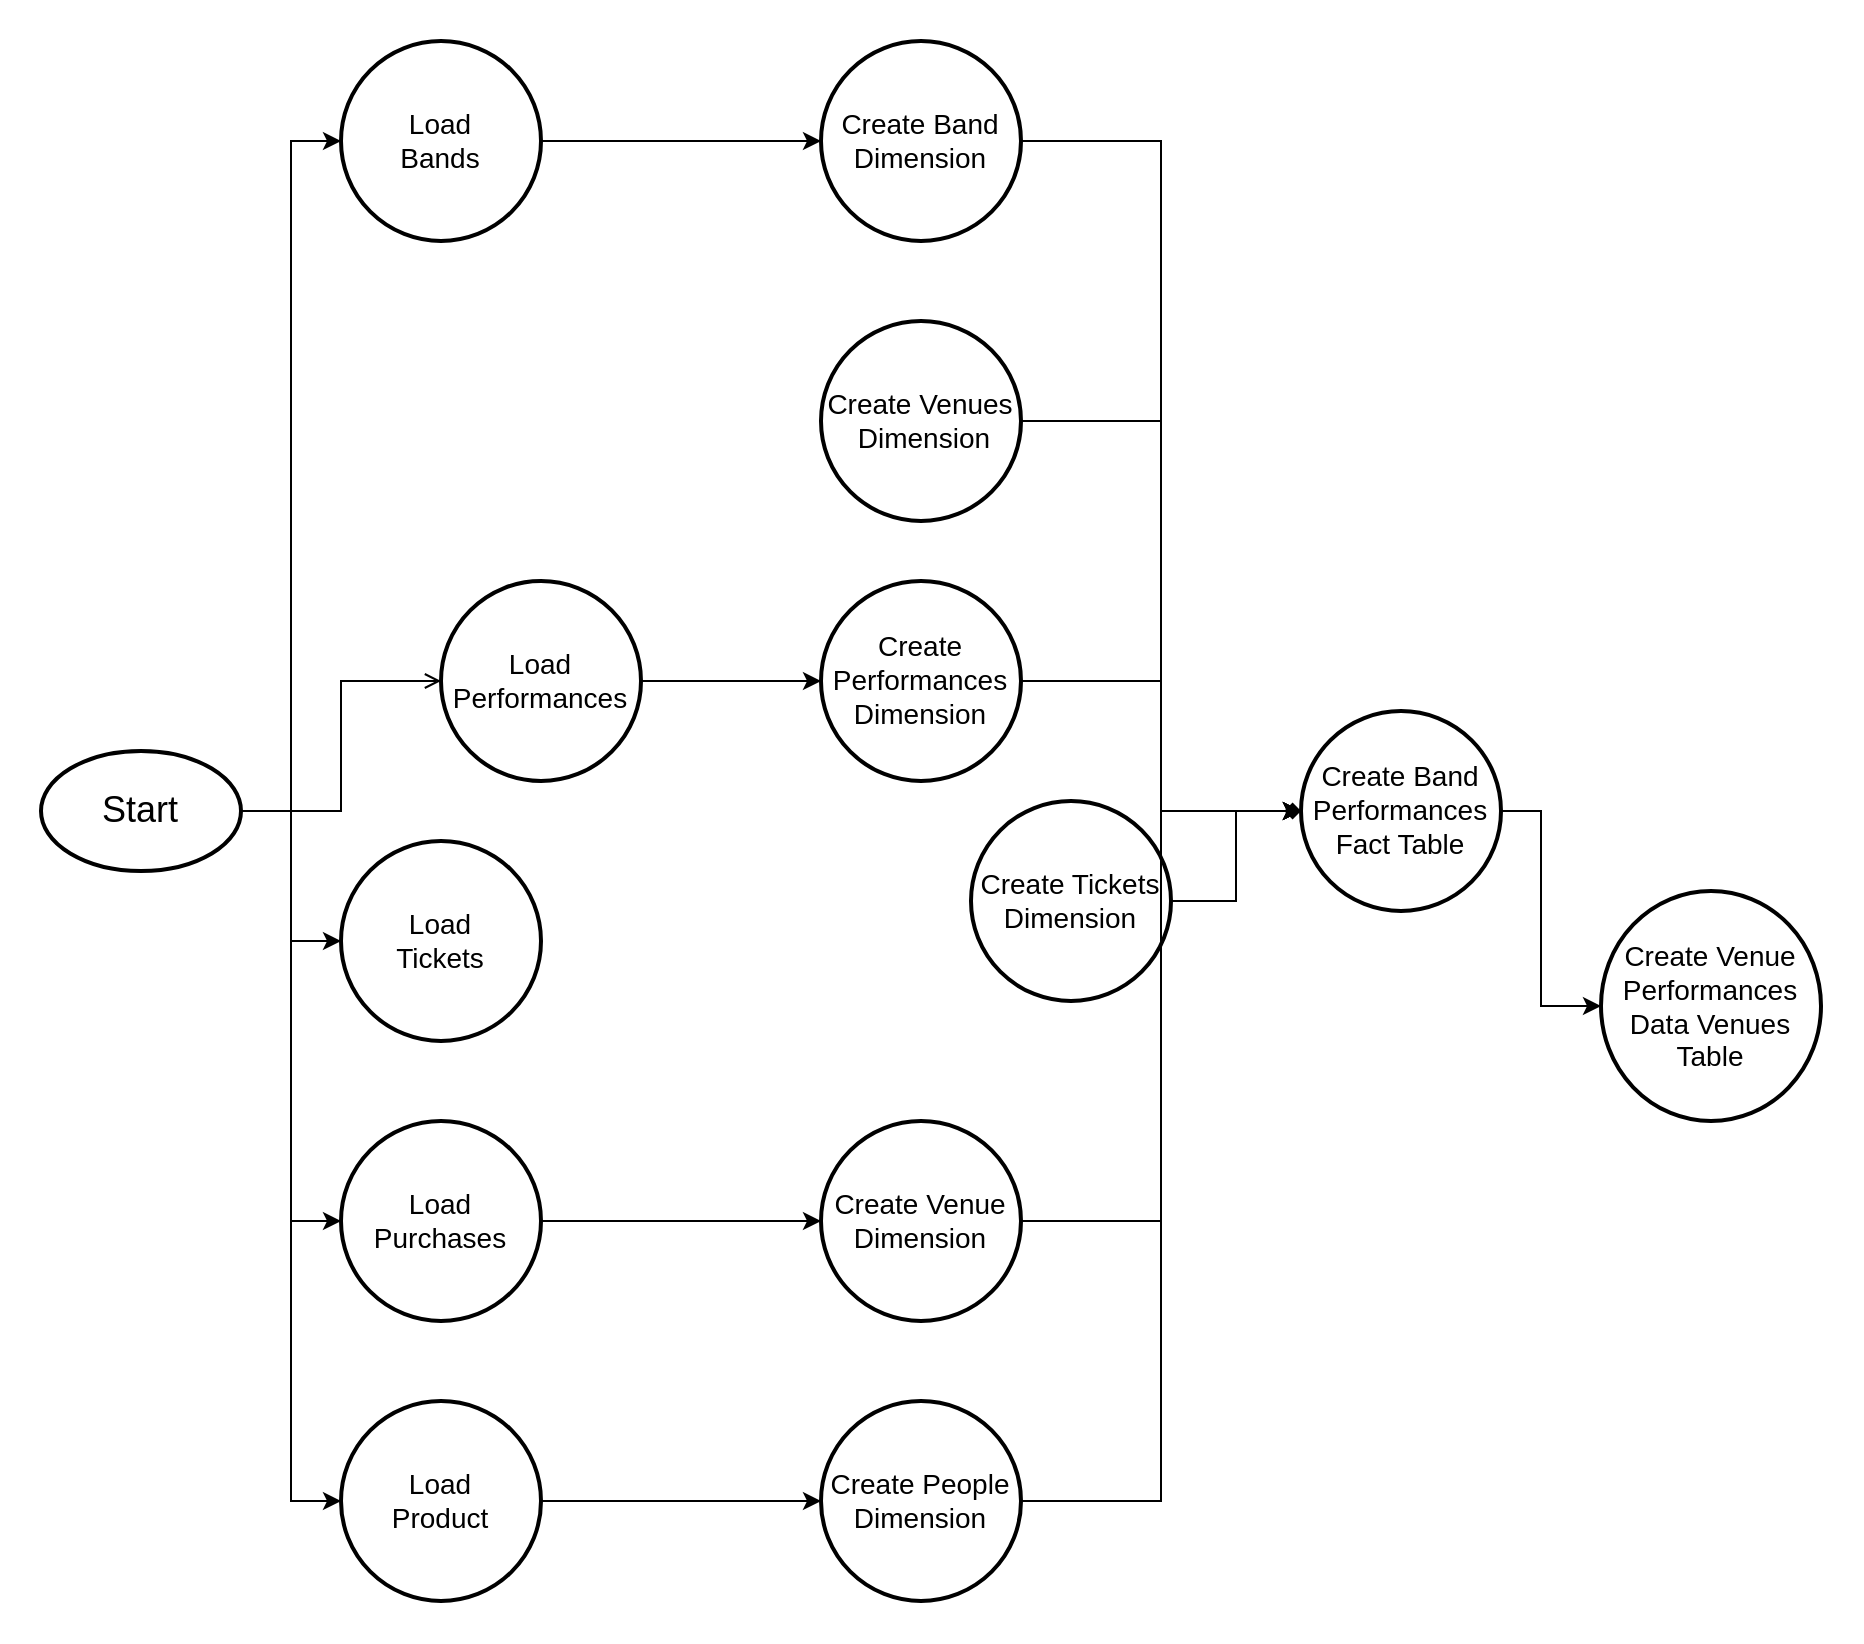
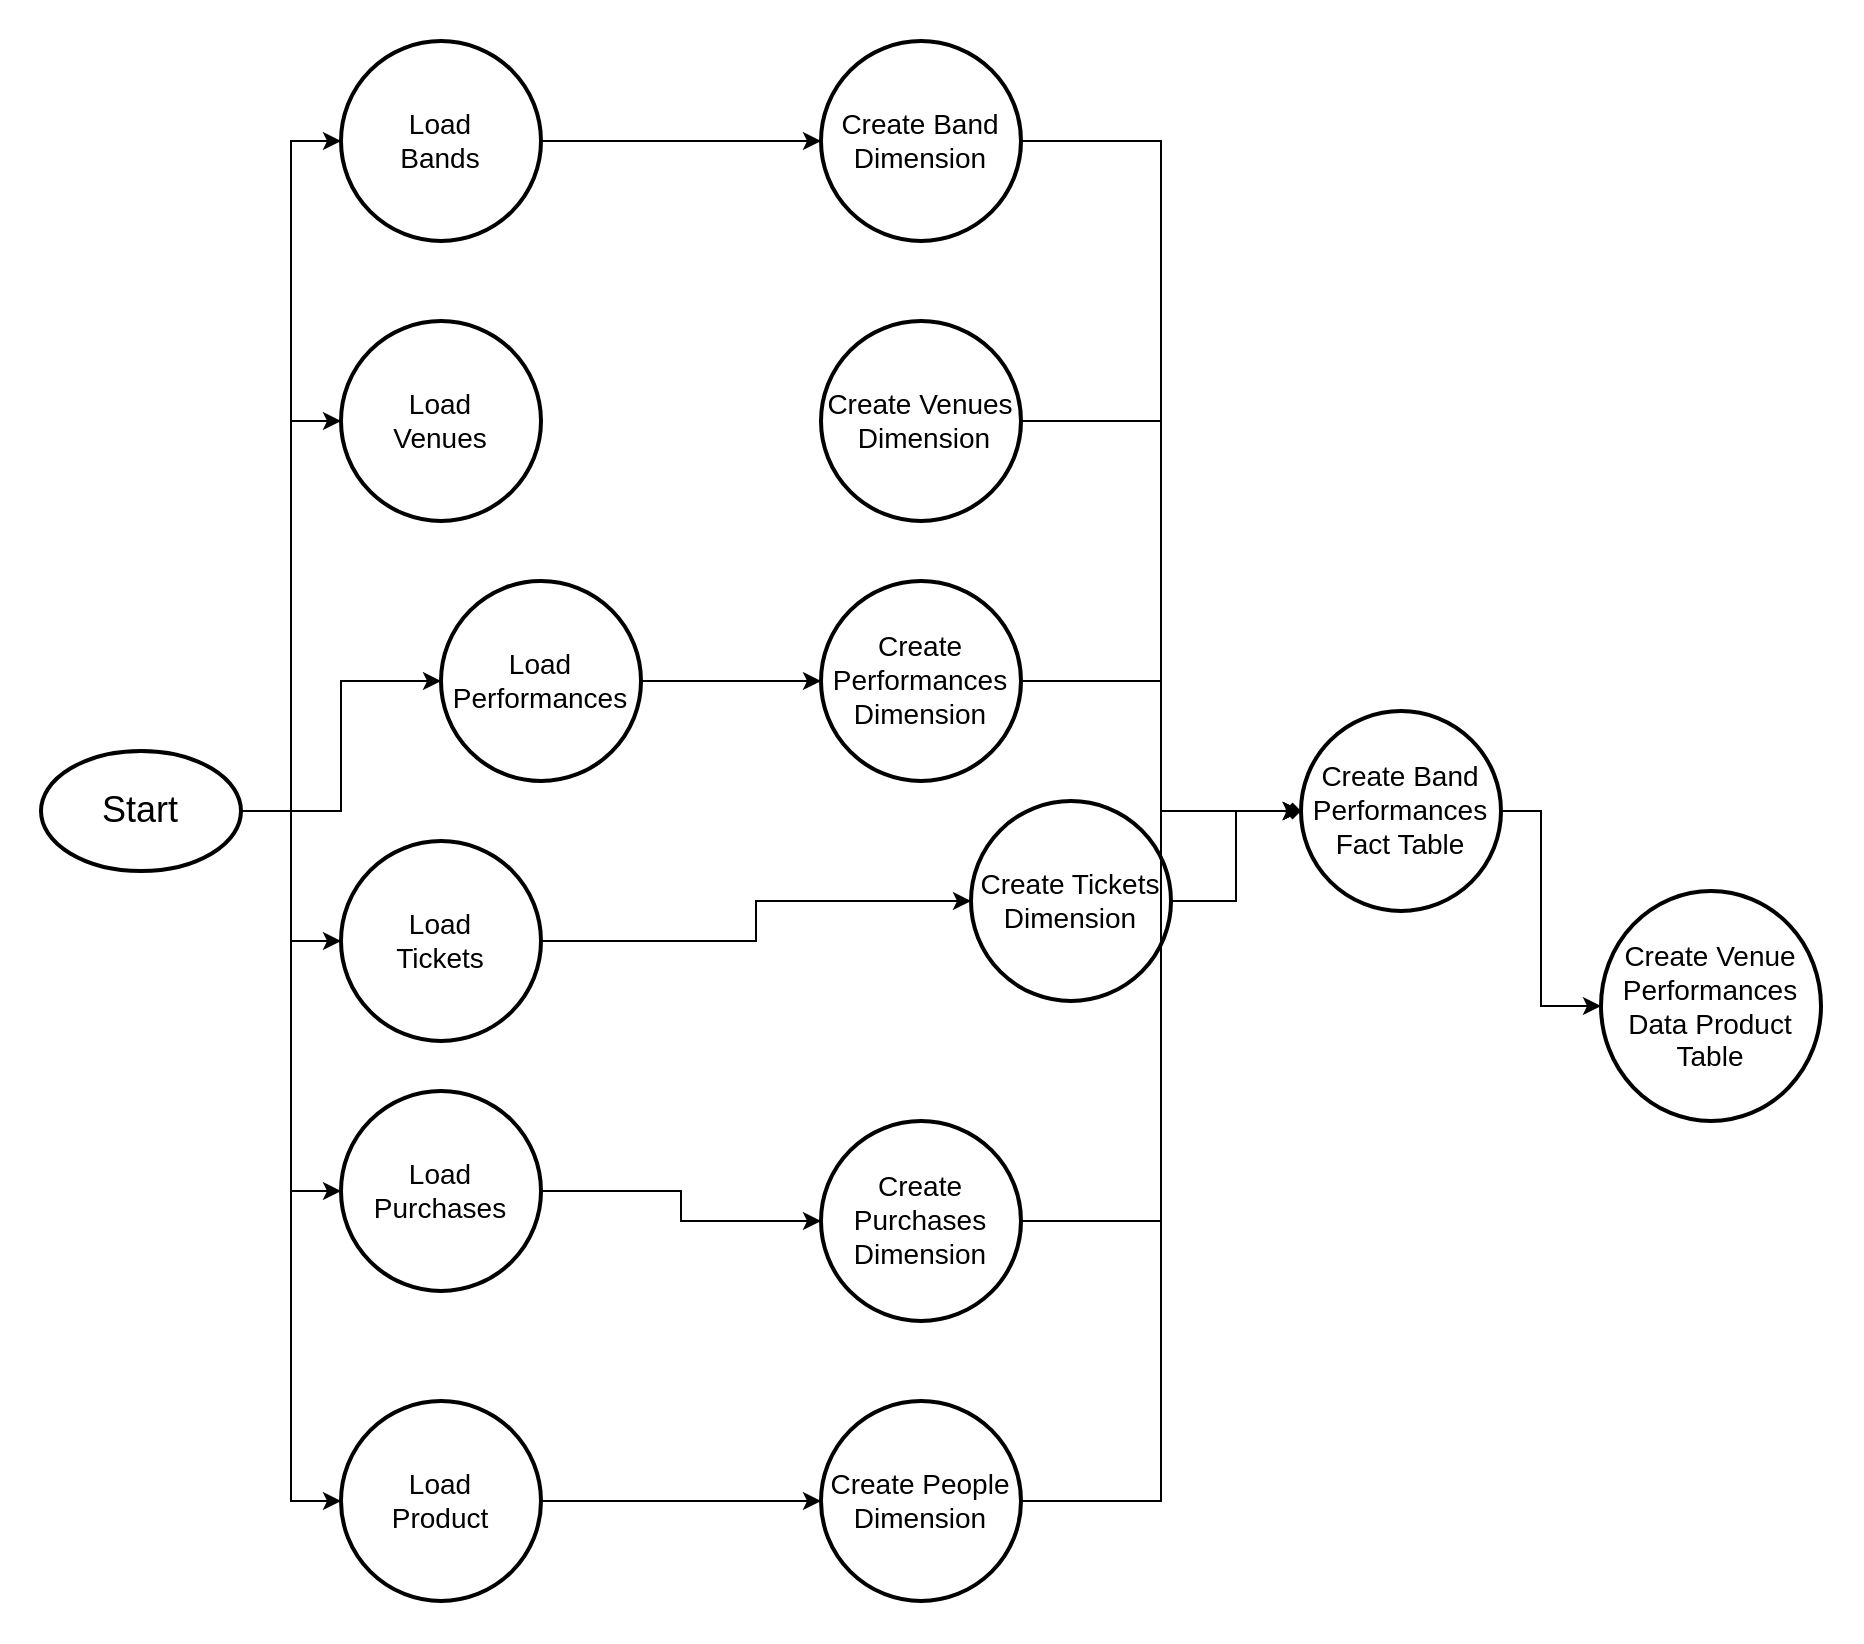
none -> (311, 421)
none -> (441, 421)
(428, 681) -> (426, 681)
none -> (756, 928)
(1711, 1007) -> (1711, 1007)
(441, 1221) -> (441, 1191)
(921, 1221) -> (921, 1221)
